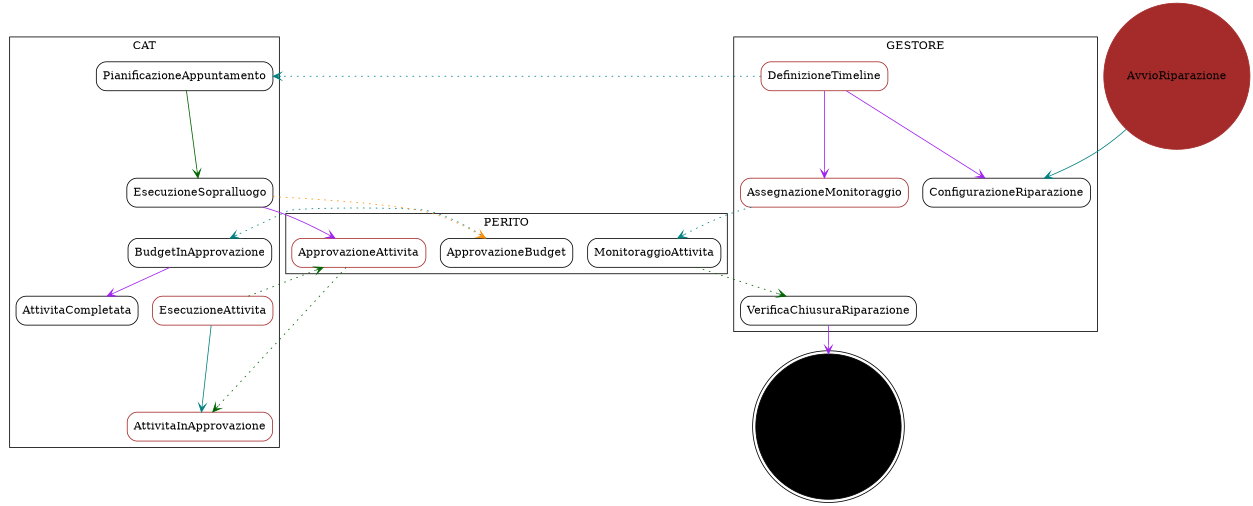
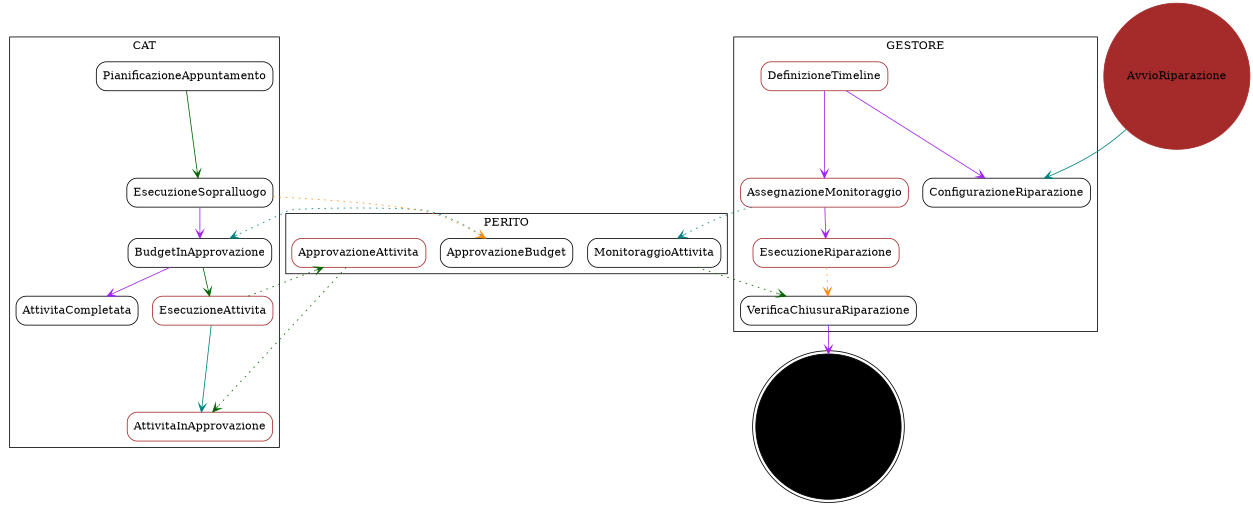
(521, 76) -> none
(296, 219) -> (200, 219)
none -> (826, 253)
none -> (205, 278)
